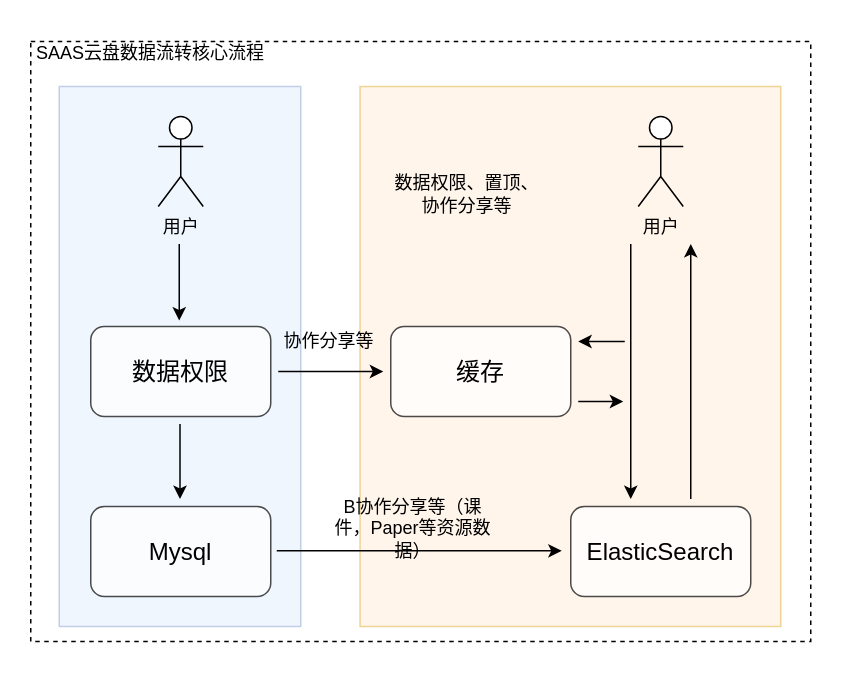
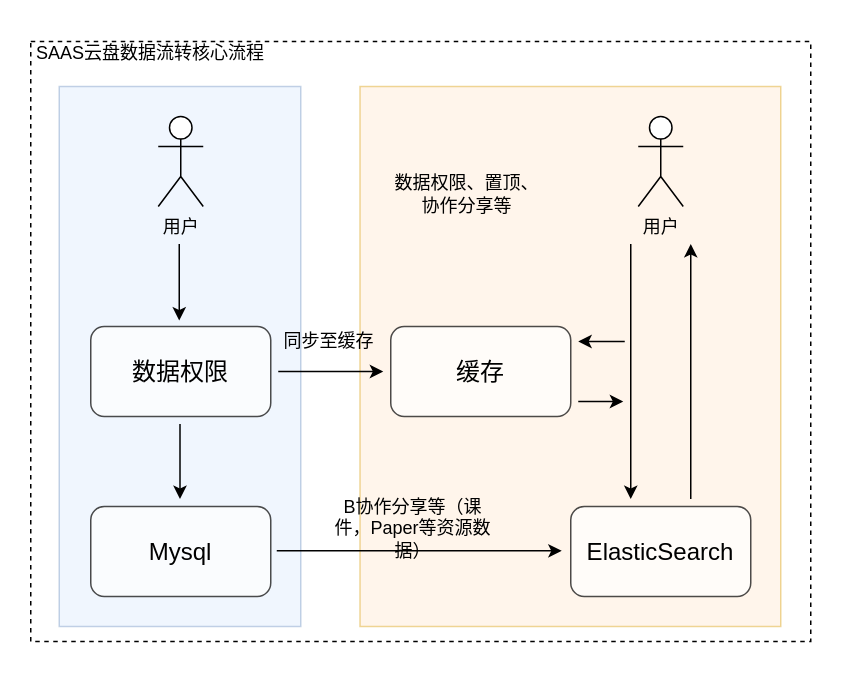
(329, 341) -> (329, 341)
